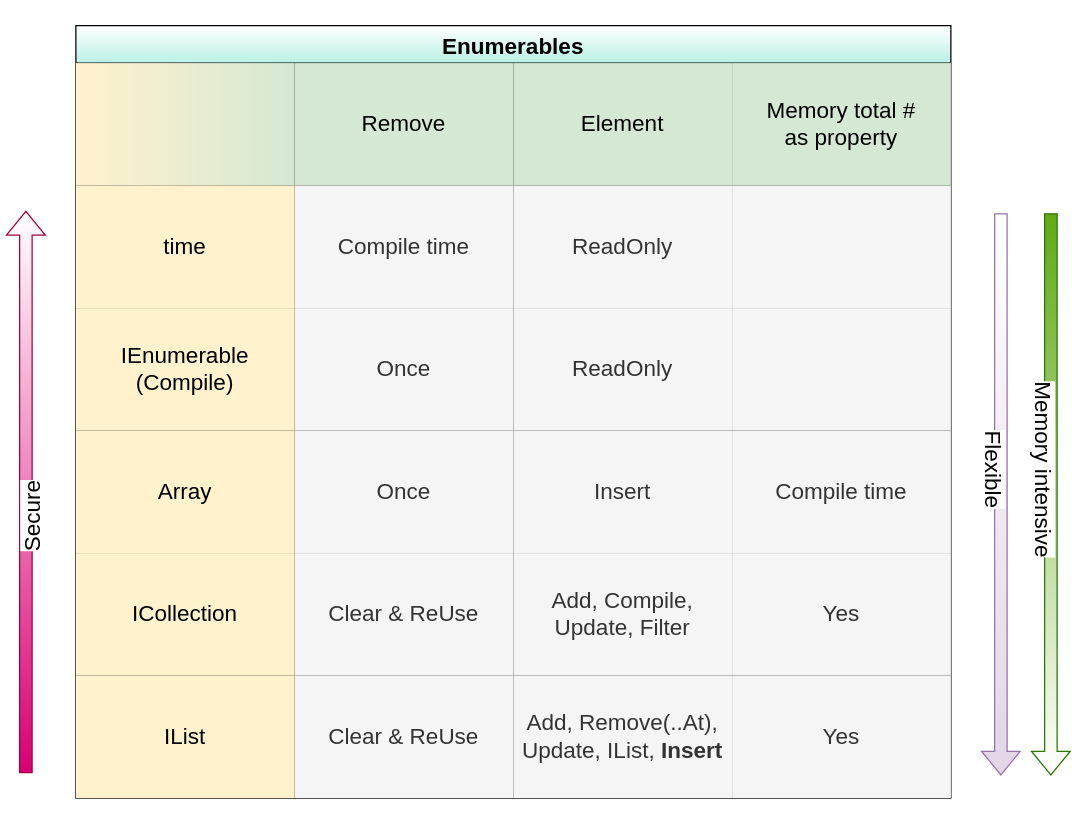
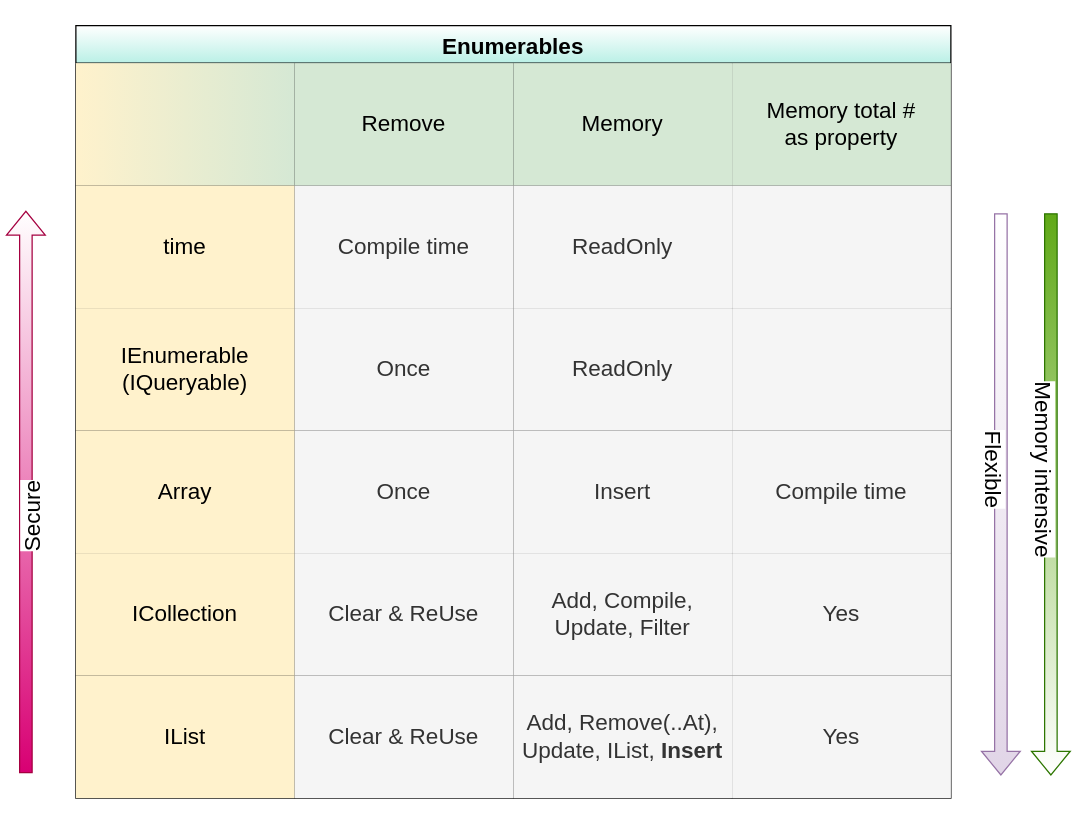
(623, 124) -> (623, 124)
(185, 369) -> (185, 369)
